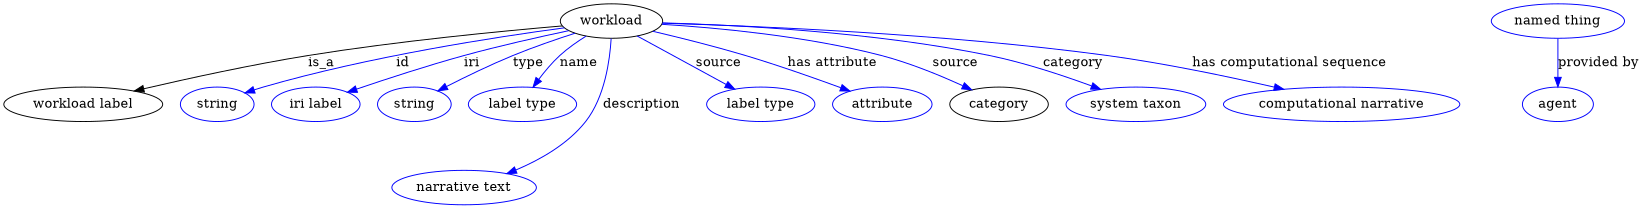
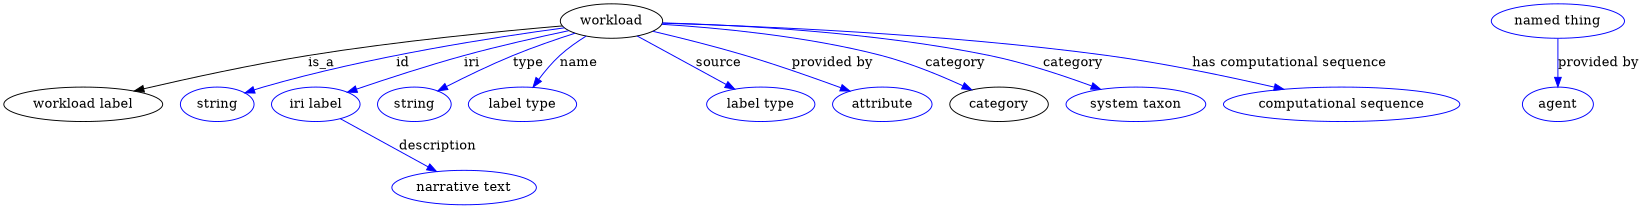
(833, 63) -> (833, 63)
(956, 63) -> (956, 63)
(1342, 104) -> (1342, 104)
(586, 121) -> (384, 143)
